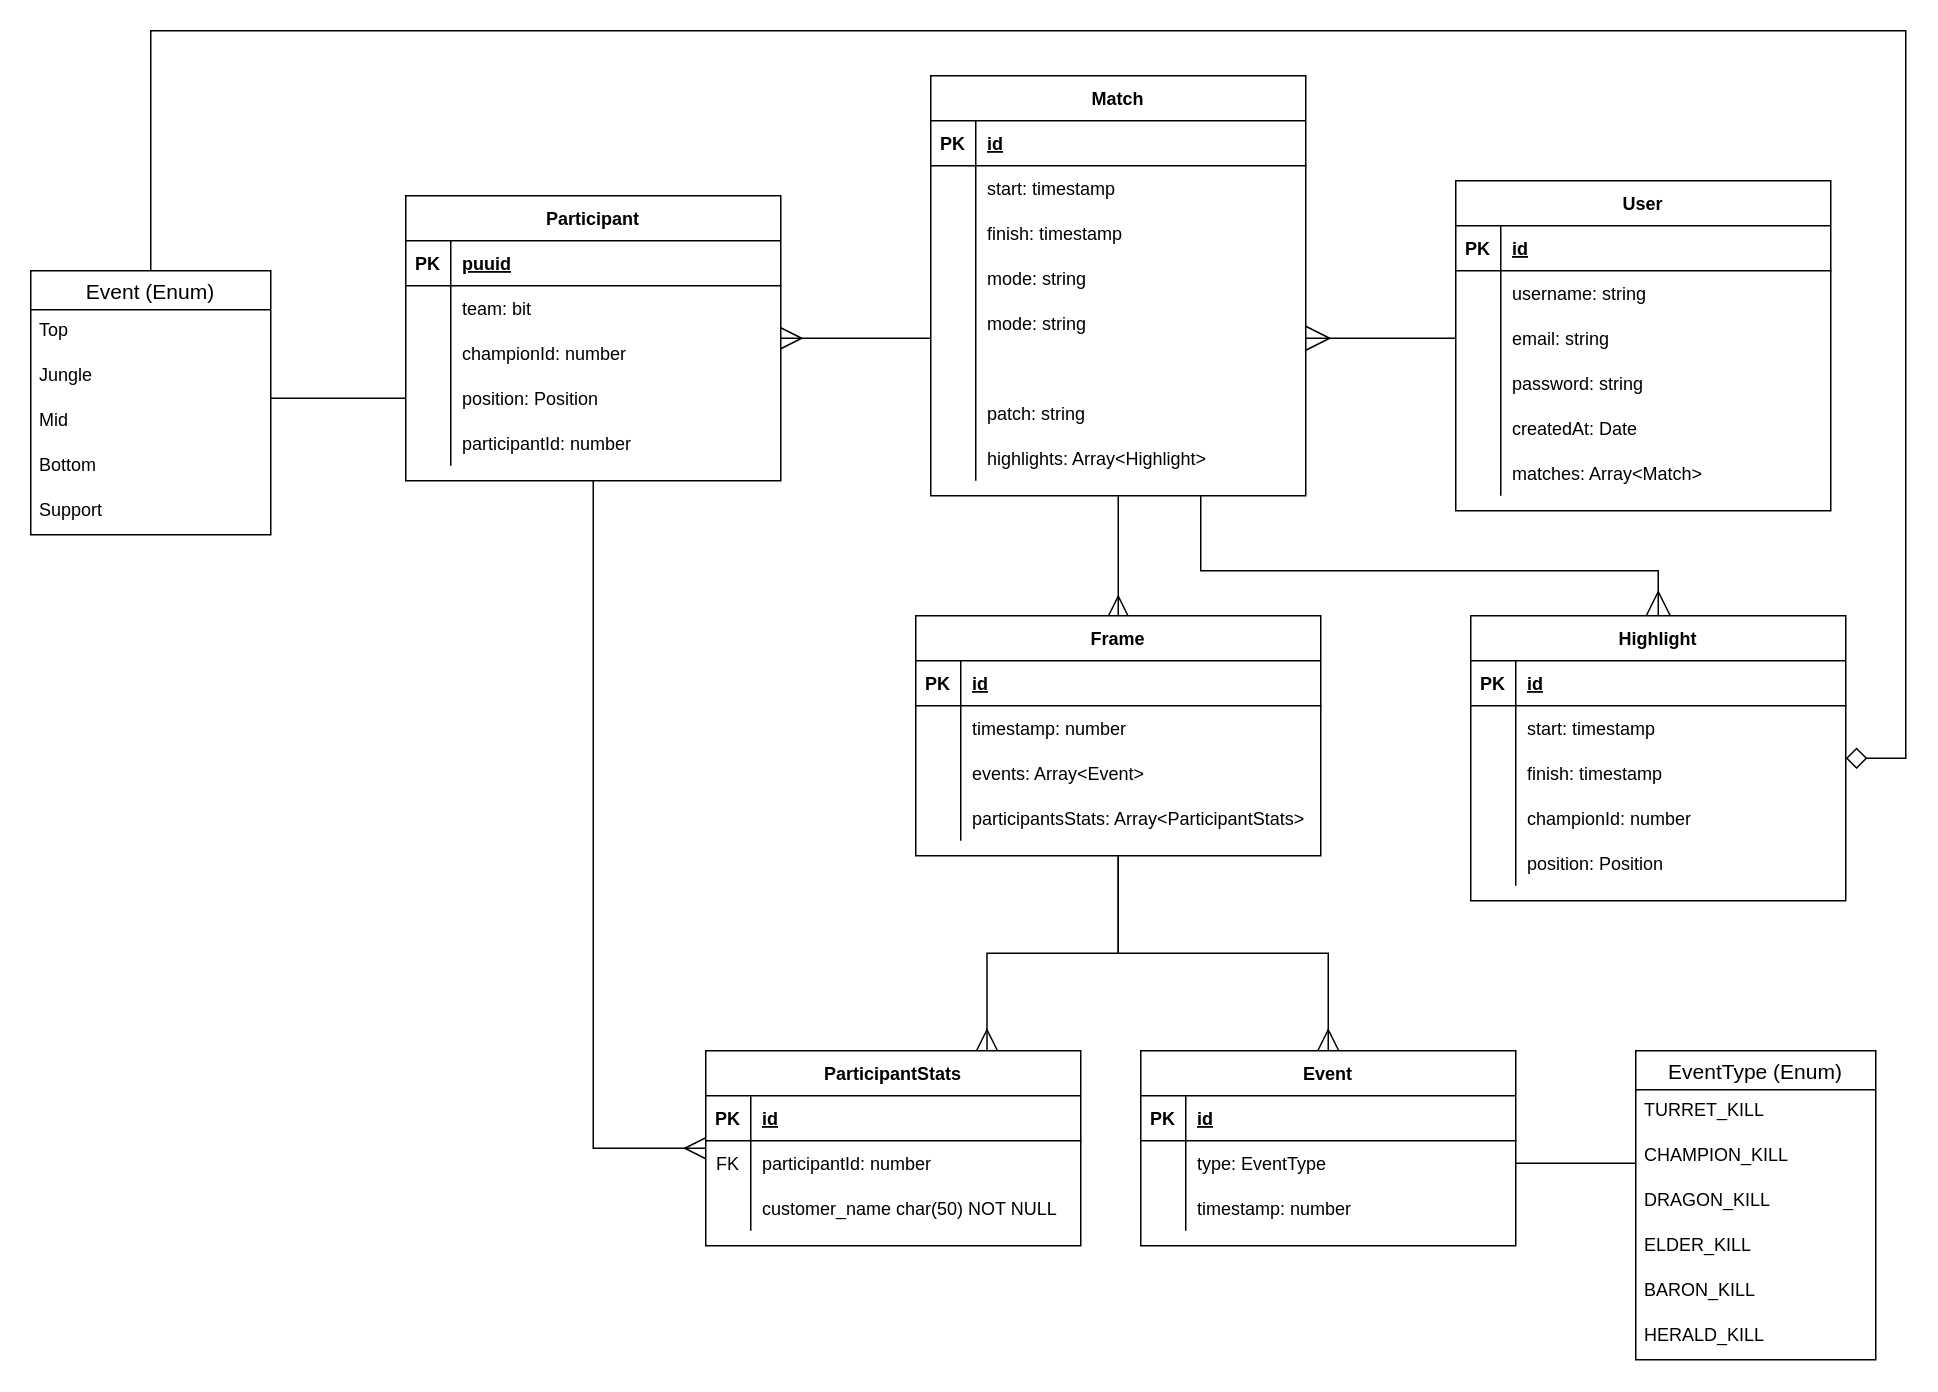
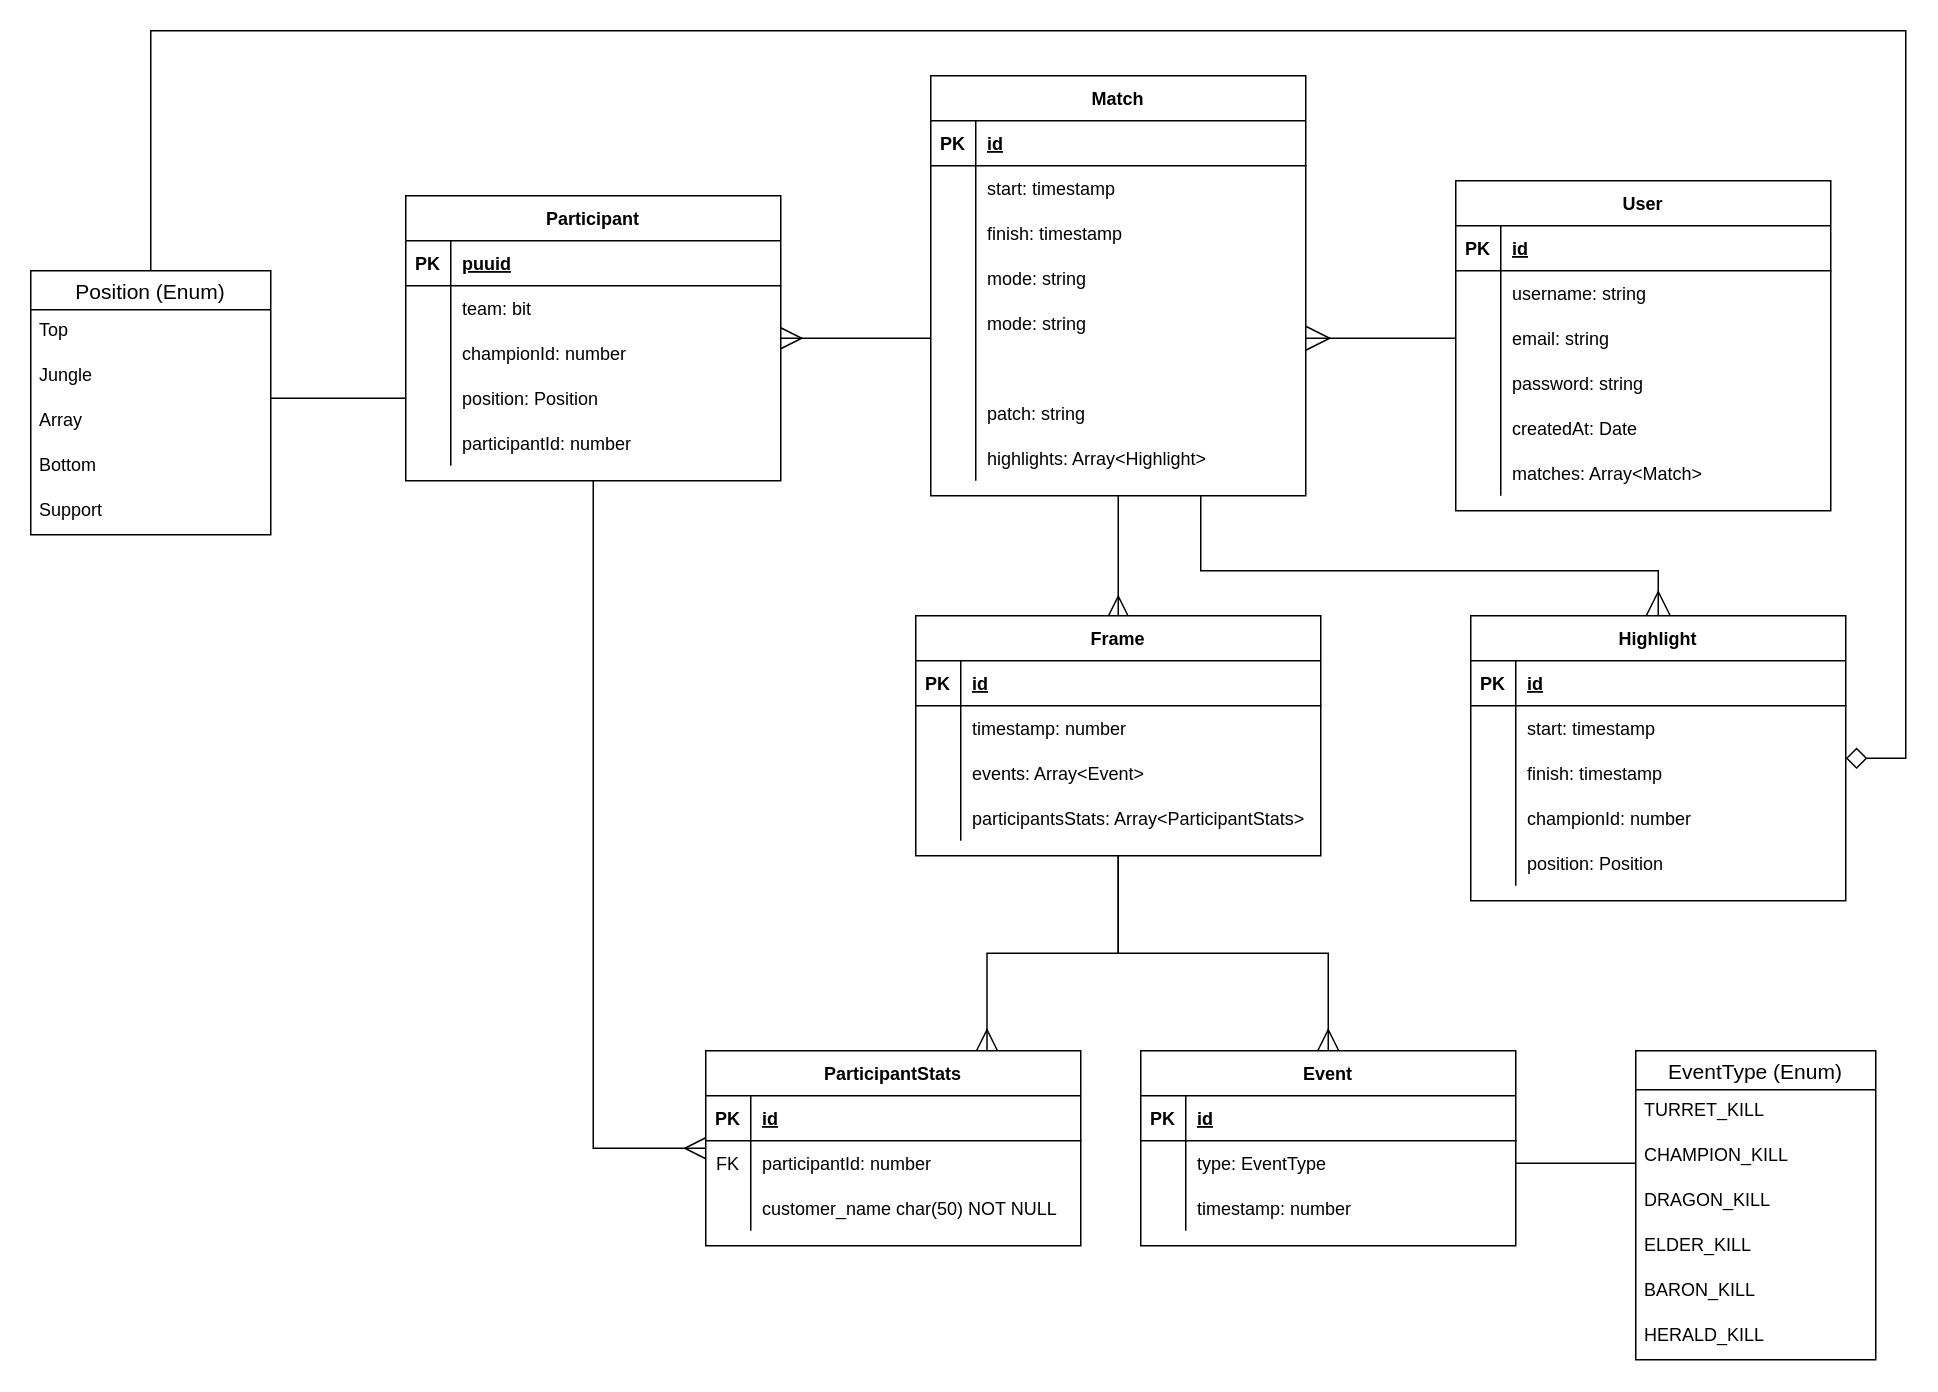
(150, 292) -> (150, 292)
(52, 420) -> (64, 420)
